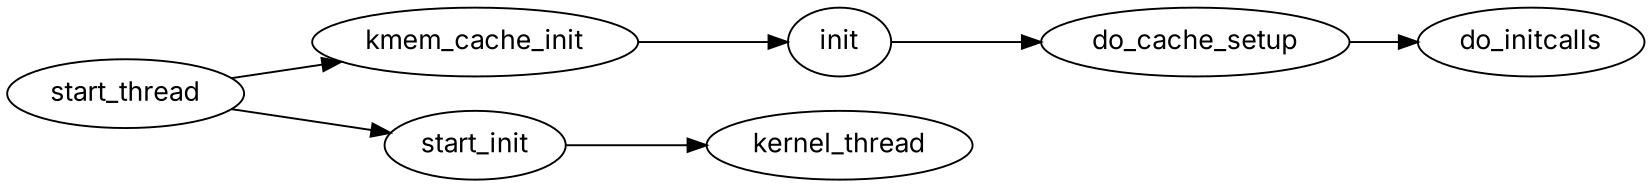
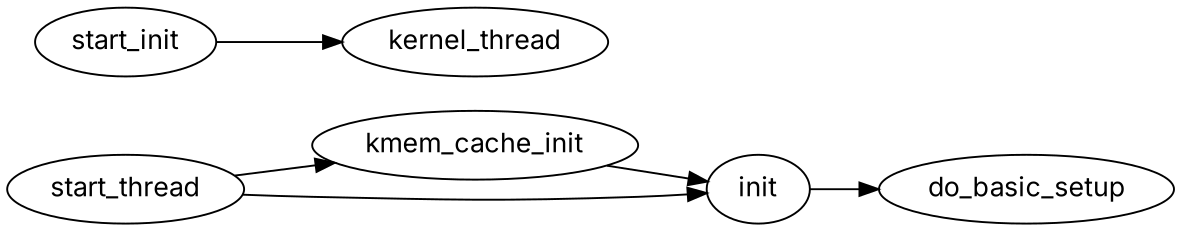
(1195, 42) -> (1026, 189)
(1531, 42) -> none
(301, 120) -> (465, 200)
